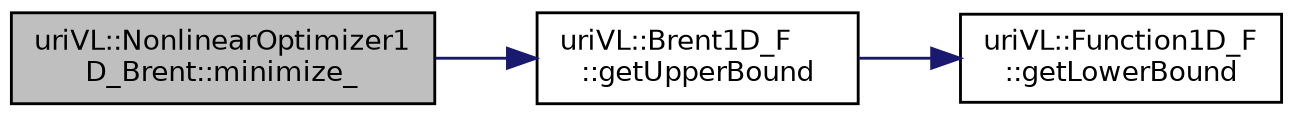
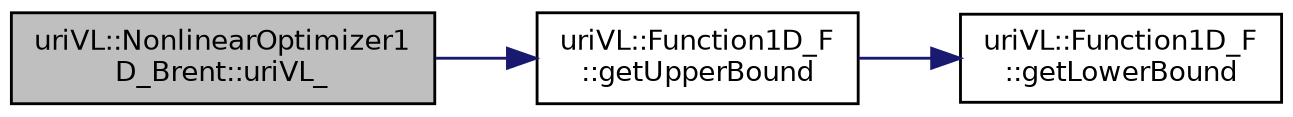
(223, 58) -> (223, 58)
(698, 58) -> (698, 58)
